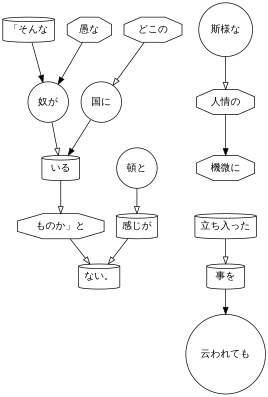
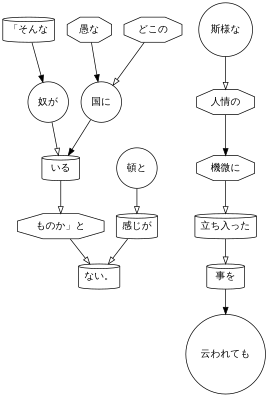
(72, 60) -> (94, 59)
none -> (226, 194)
